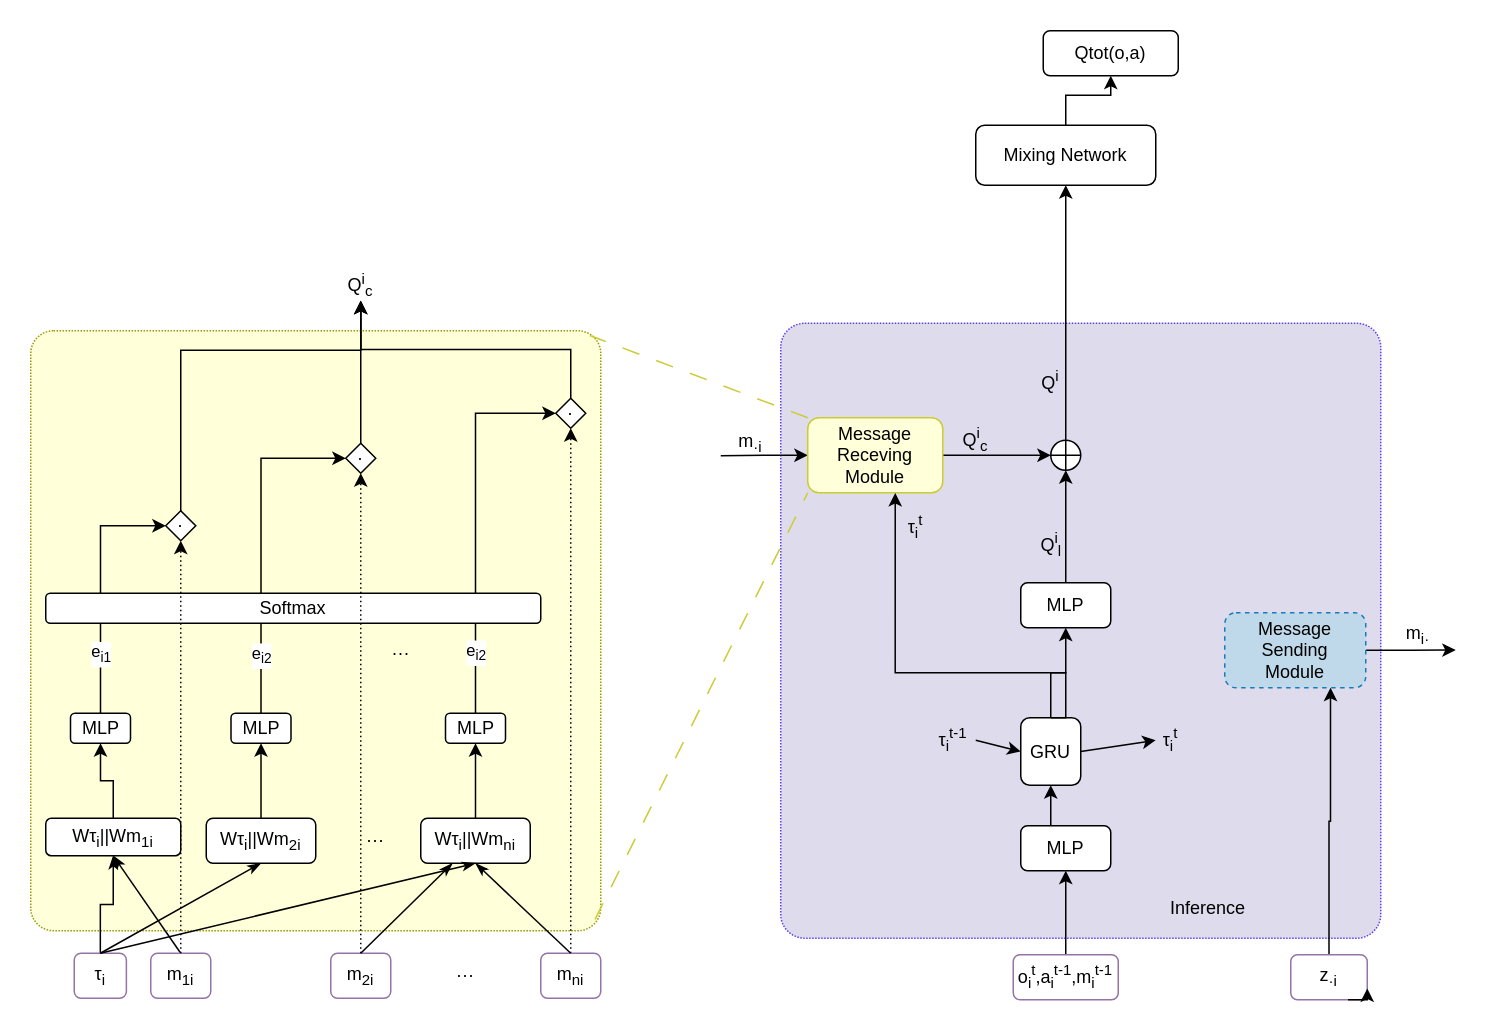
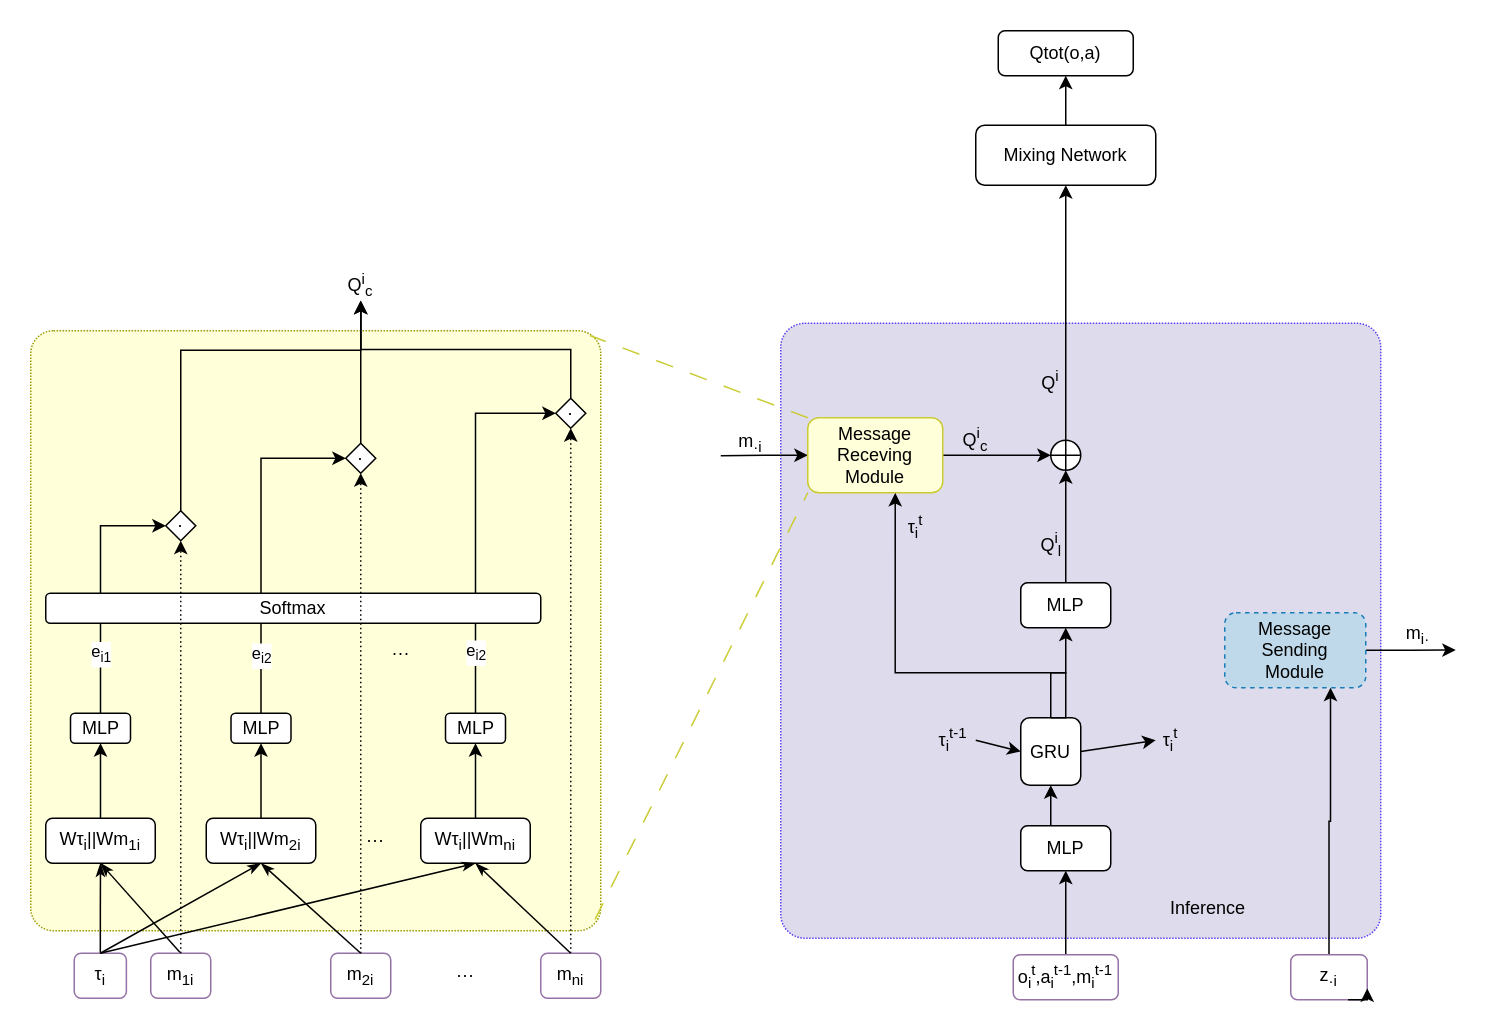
(1111, 53) -> (1066, 53)
(113, 837) -> (101, 841)
(402, 913) -> (313, 910)
